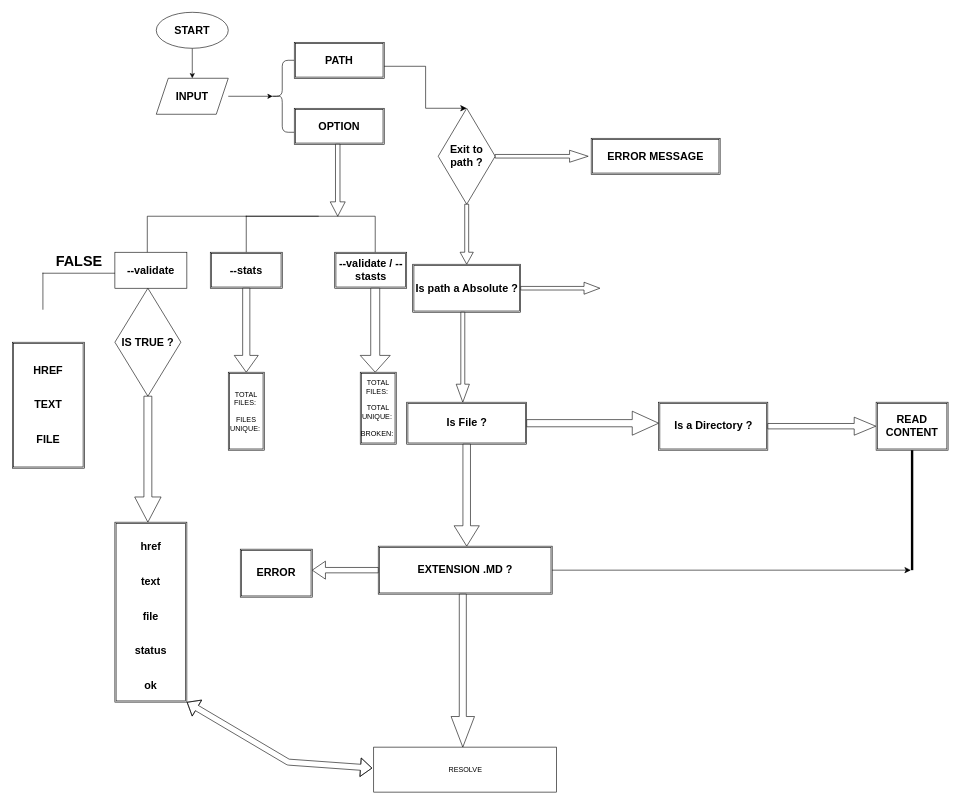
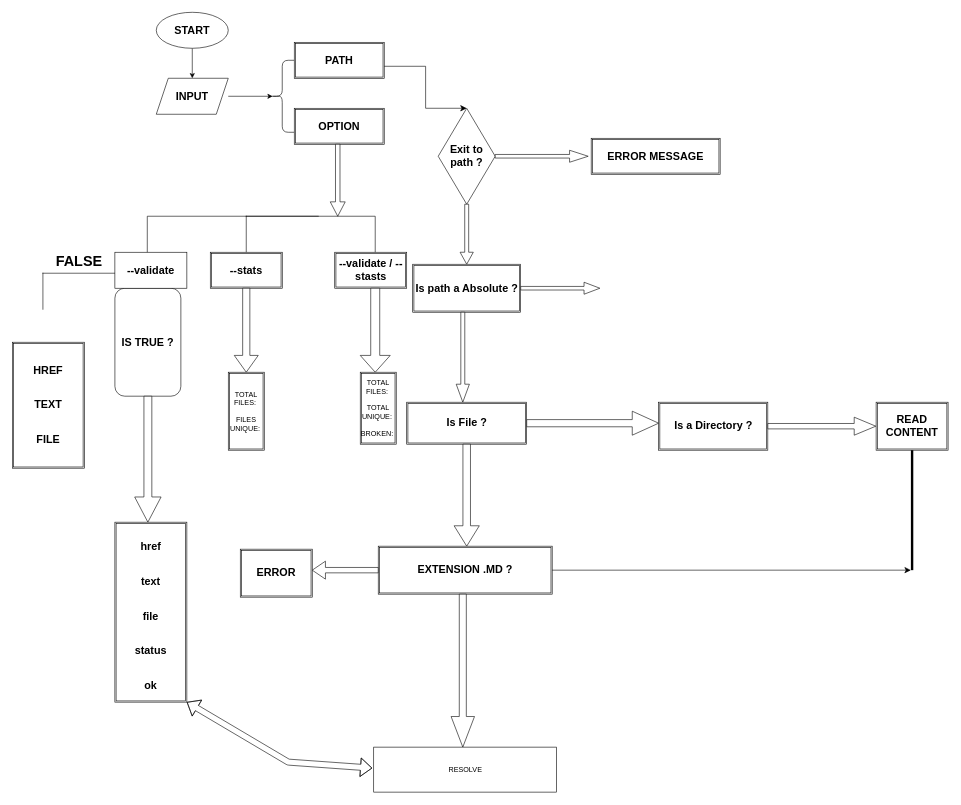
(148, 342) -> (148, 342)
